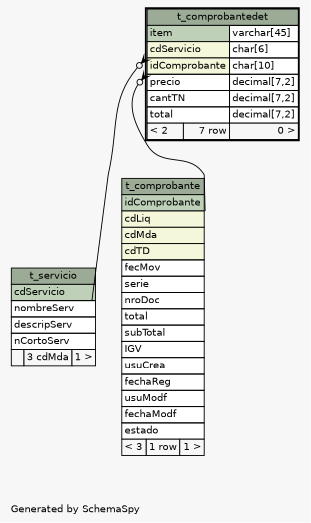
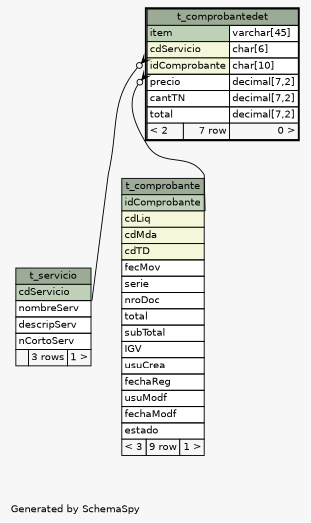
(48, 357) -> (48, 357)
(163, 447) -> (163, 447)
